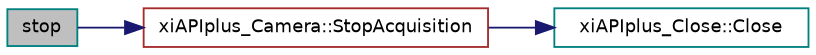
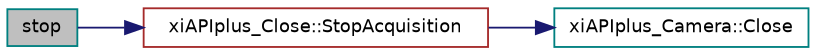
(316, 28) -> (316, 28)
(681, 28) -> (681, 28)
